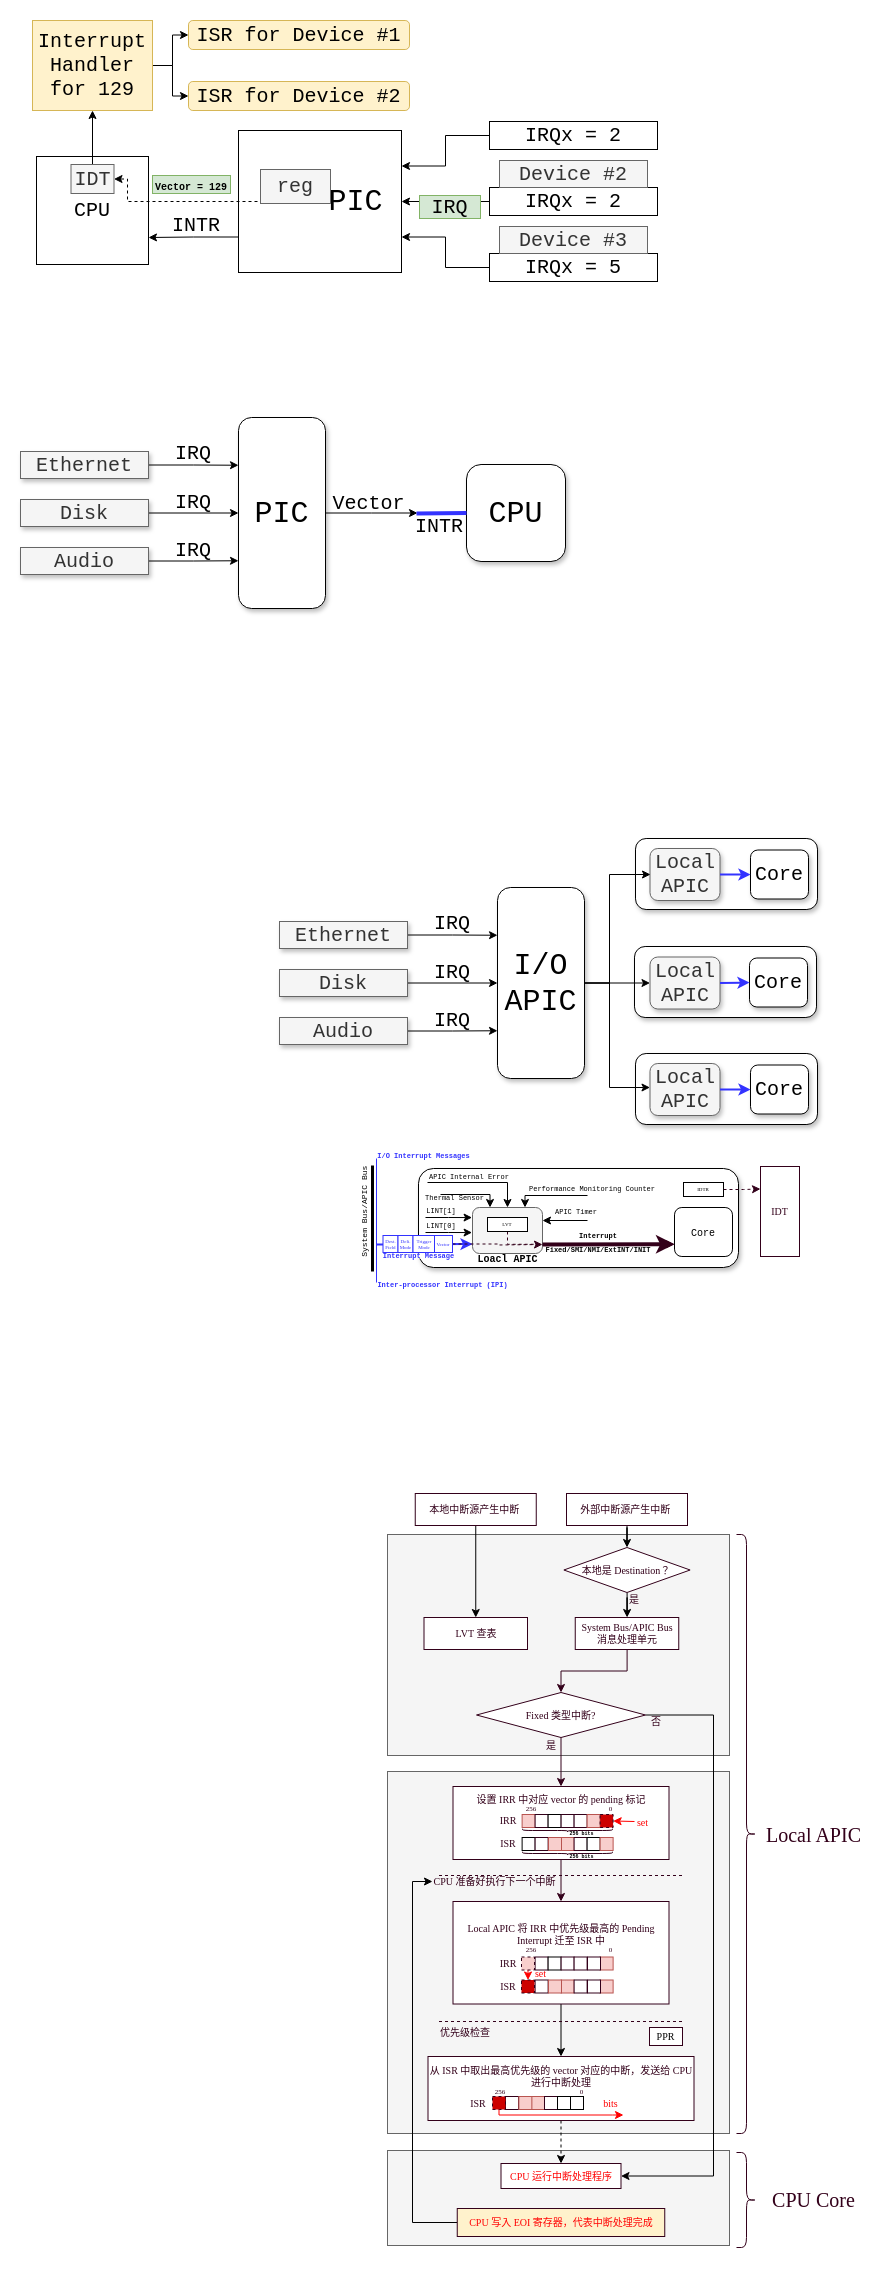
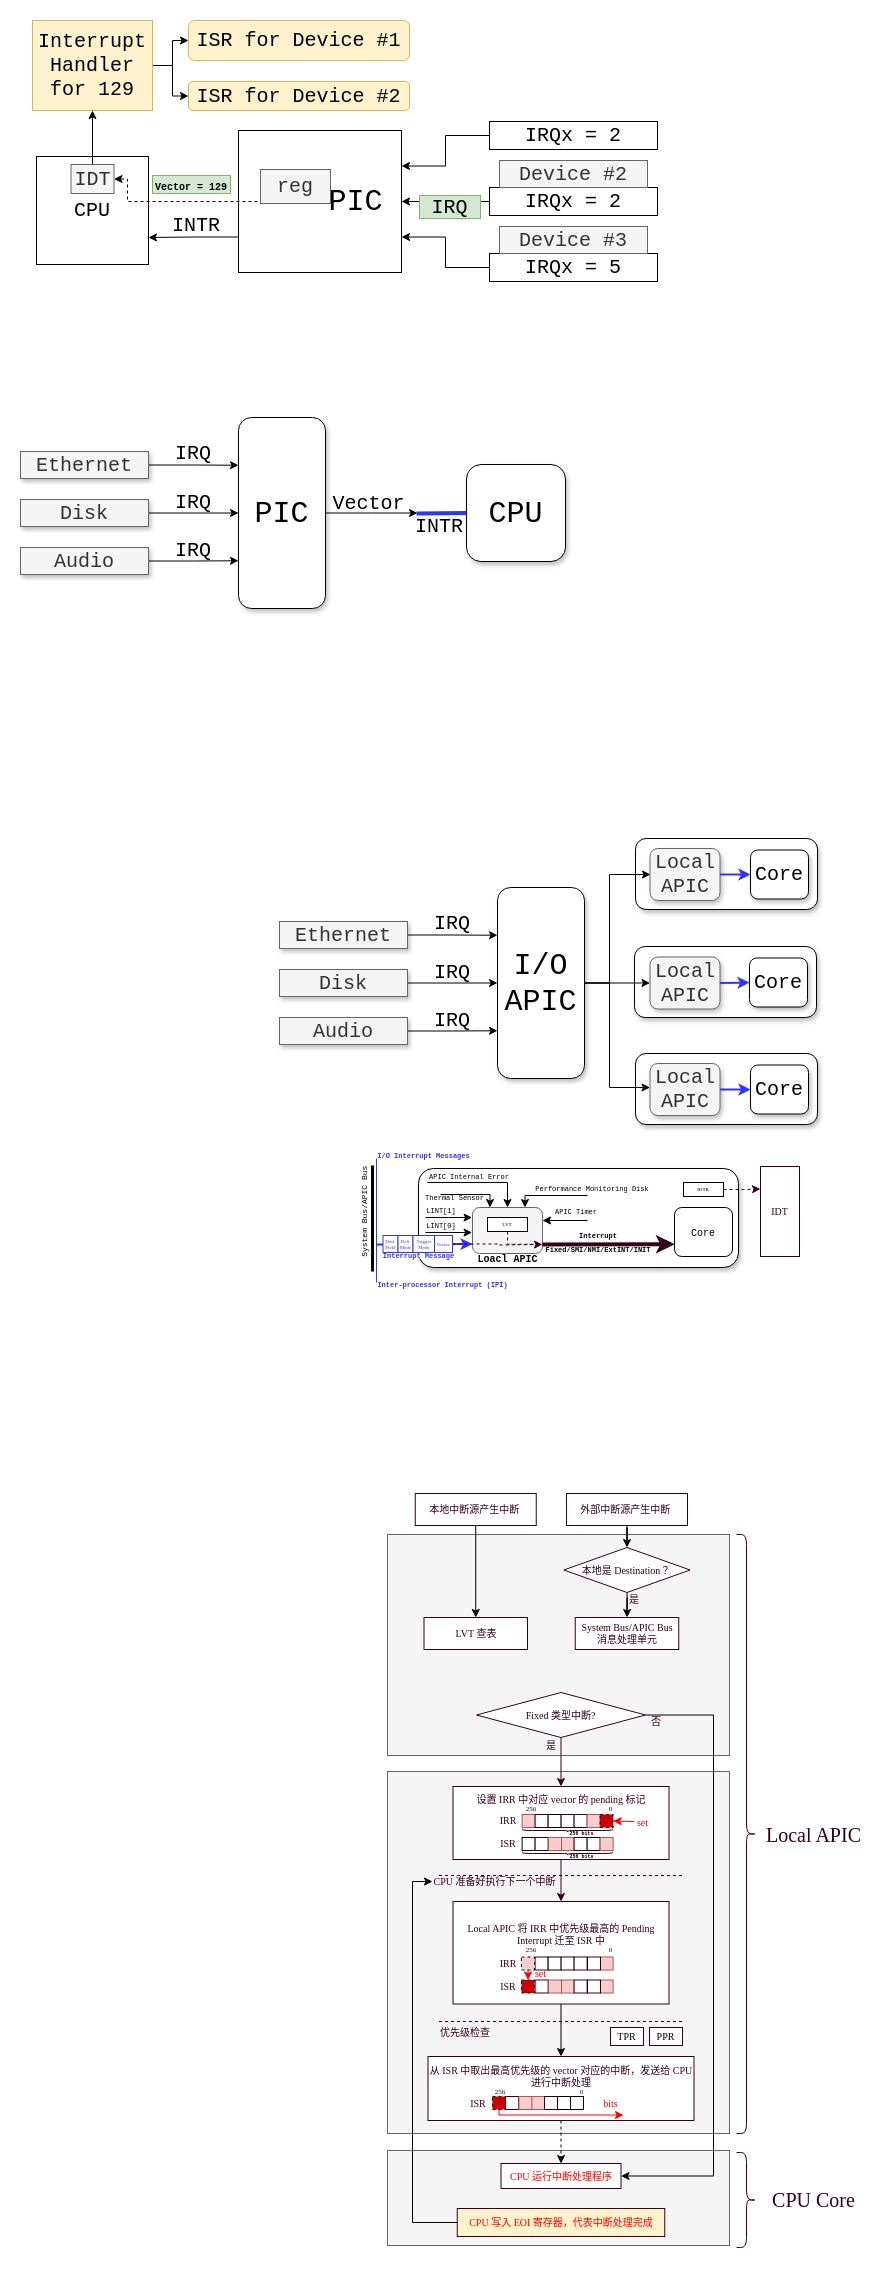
(299, 35) -> (299, 41)
(593, 1190) -> (593, 1190)
(597, 1671) -> none
none -> (627, 2037)
